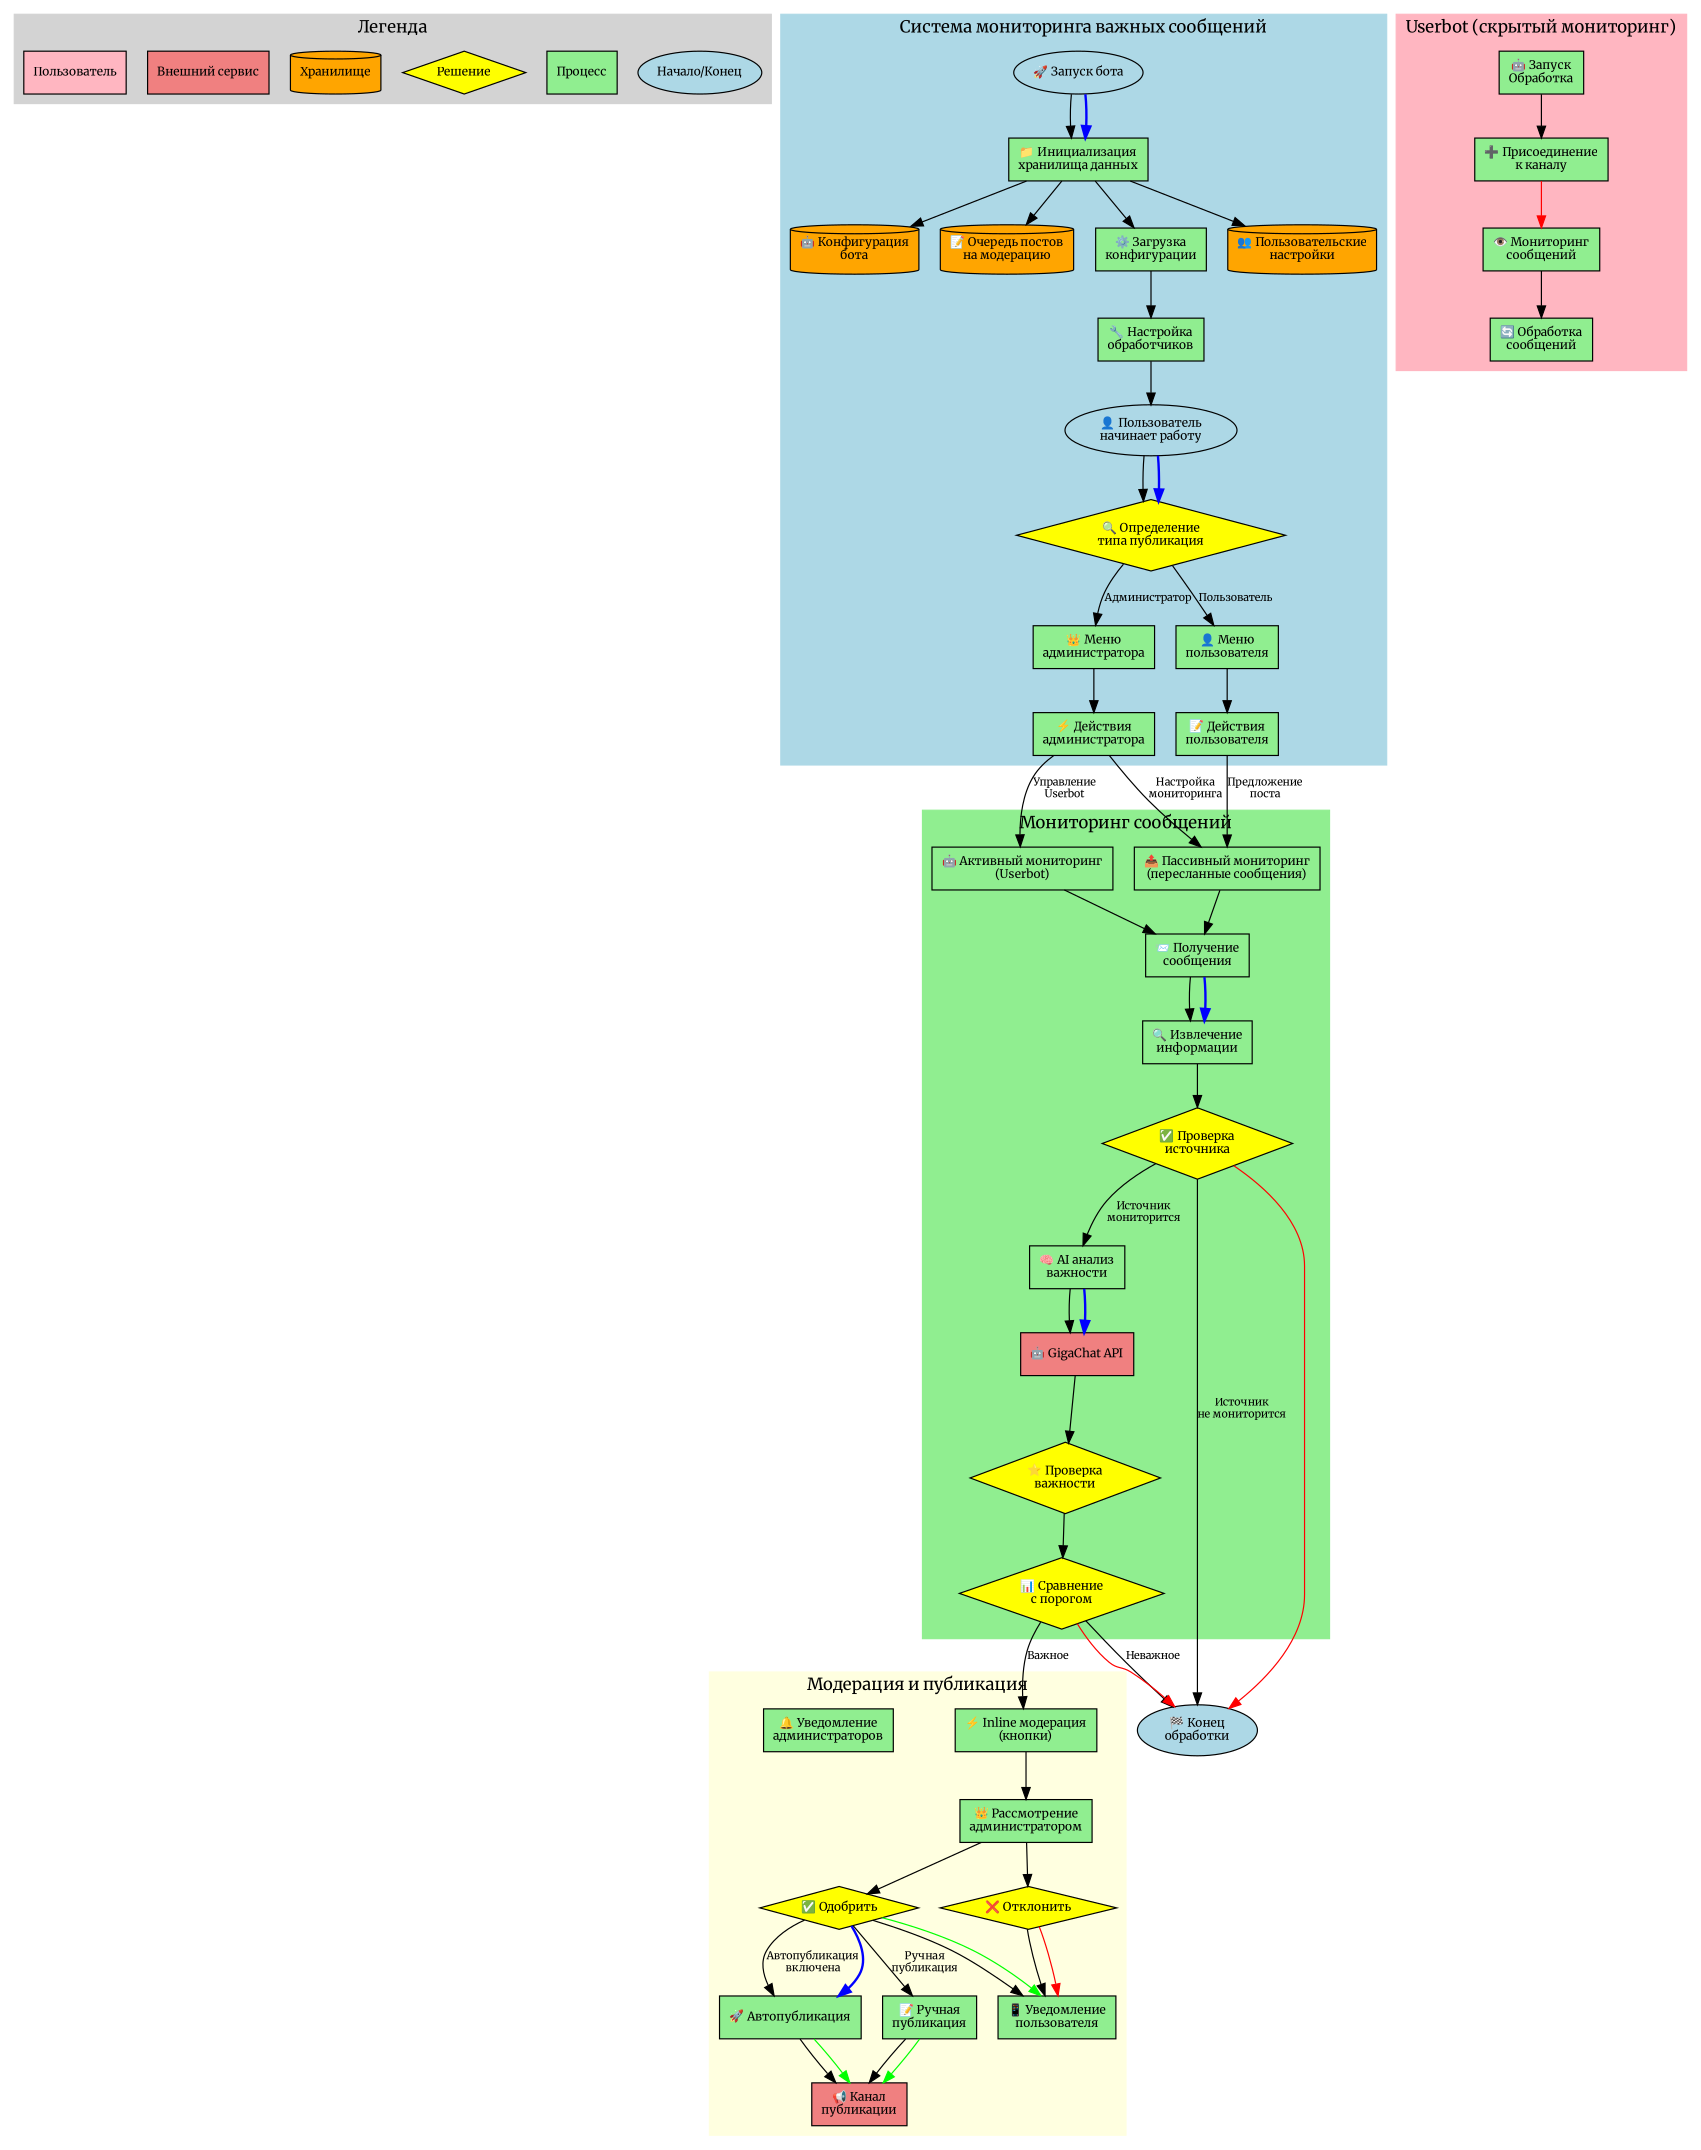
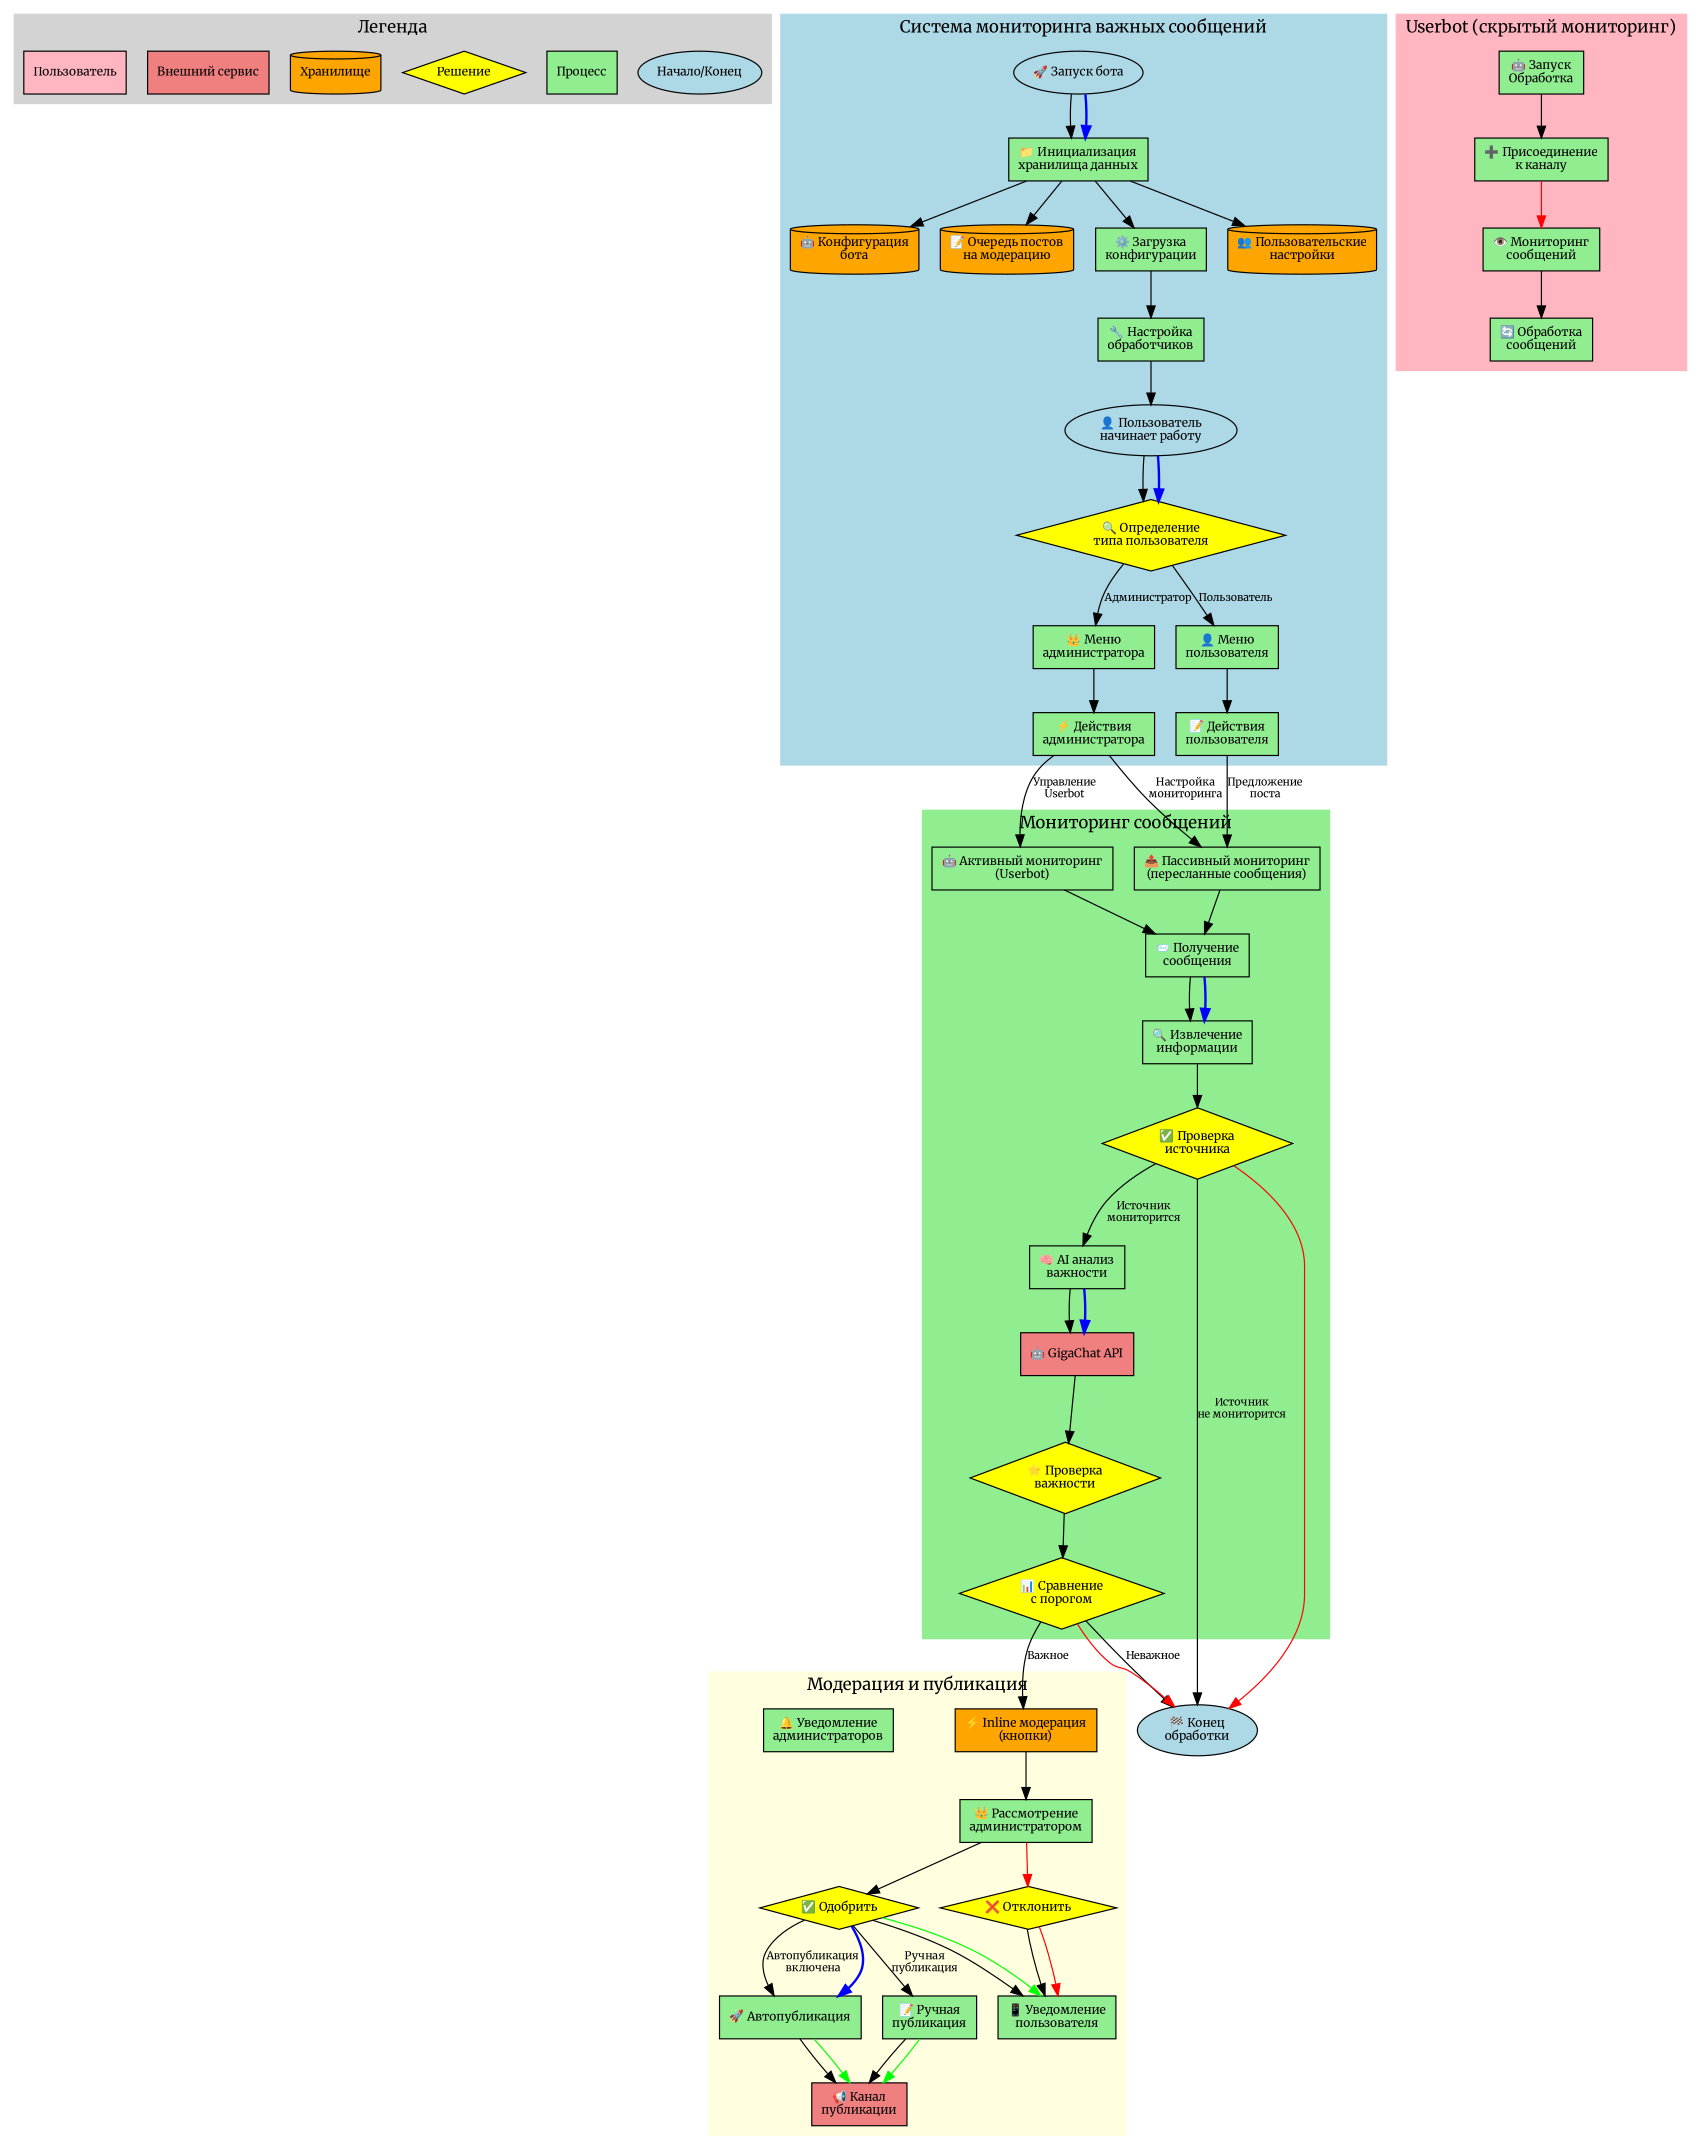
(1151, 535) -> (1151, 535)
(1026, 1730) -> (1026, 1730)
(1027, 1859) -> (1027, 1859)
